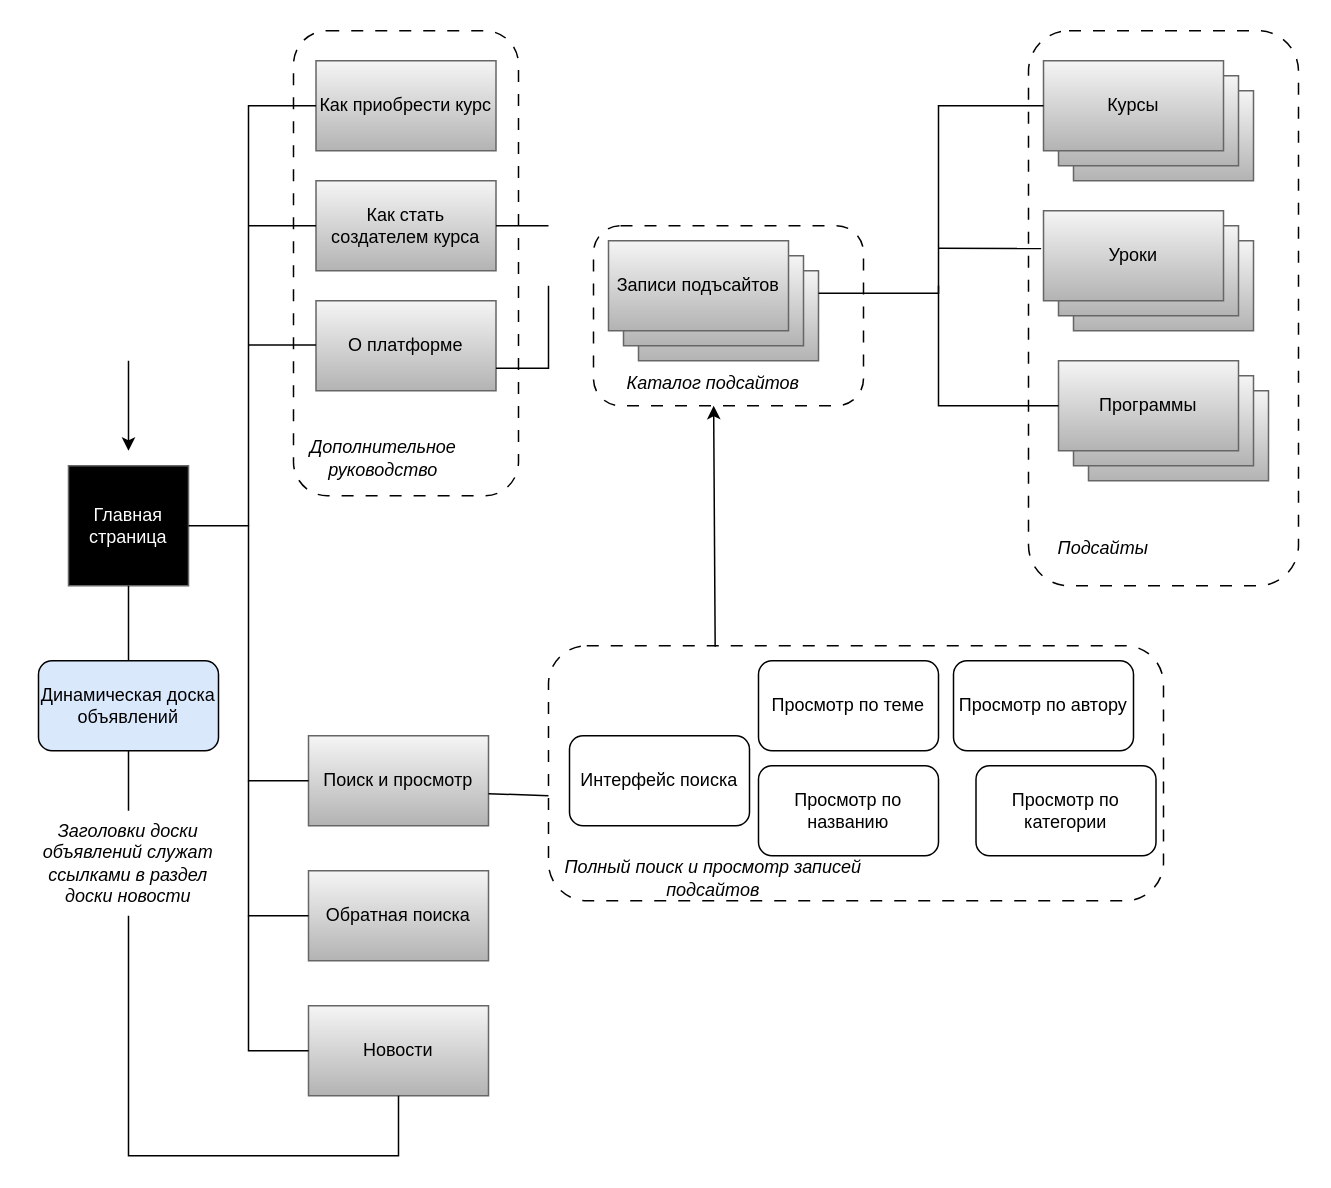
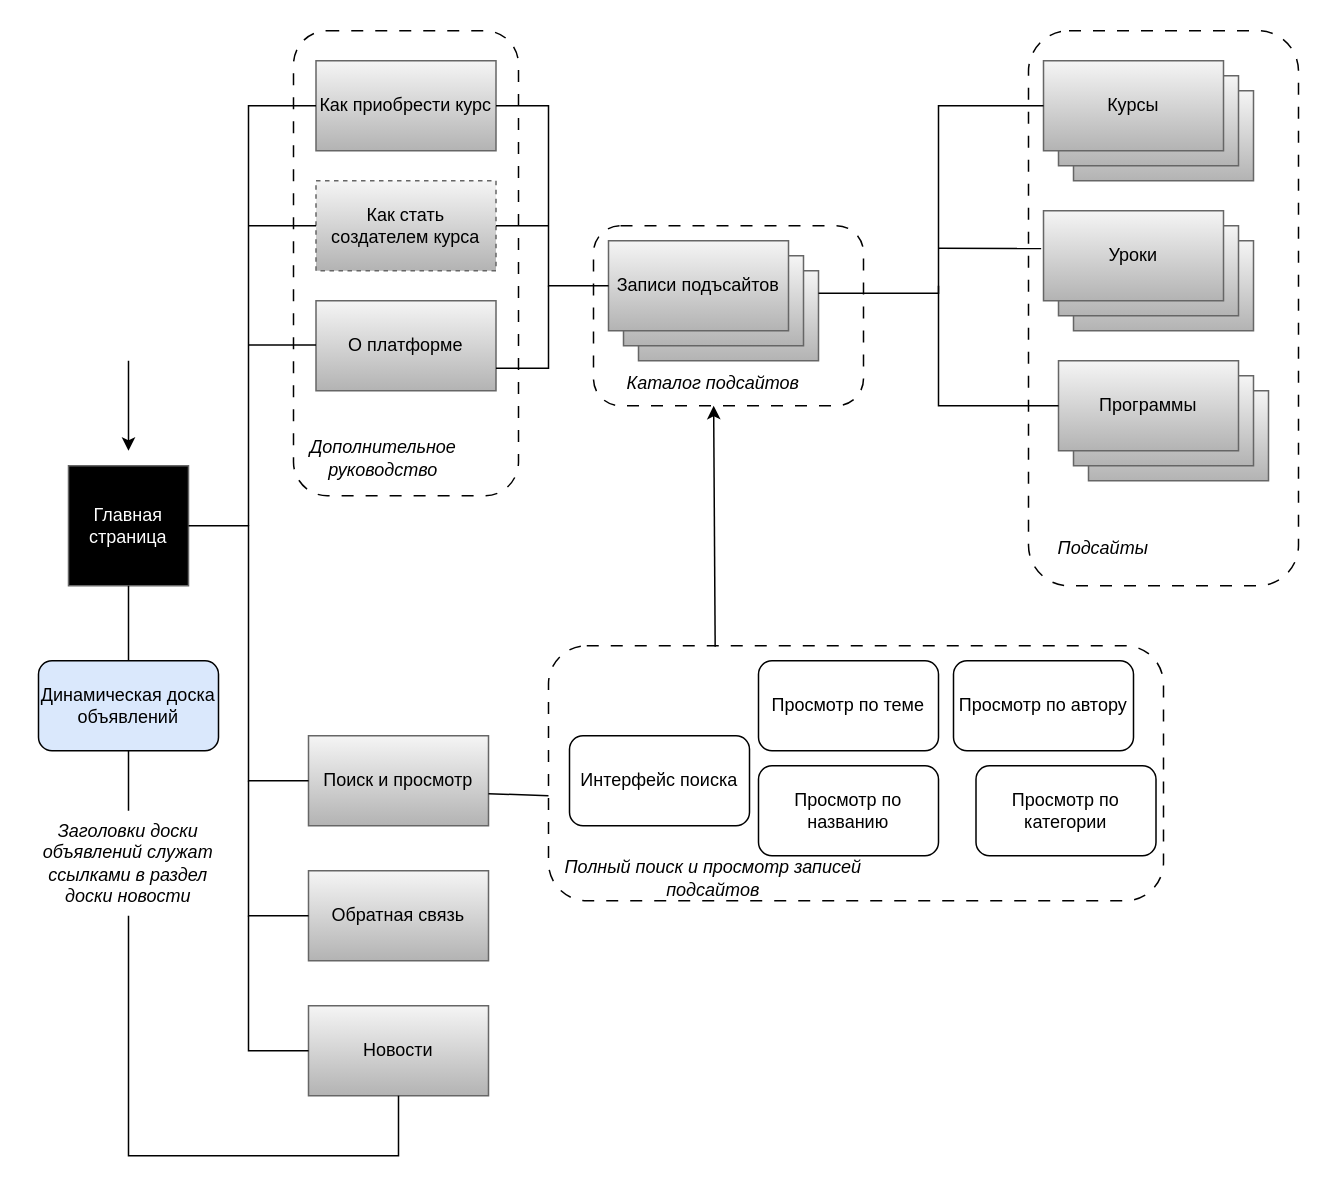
none -> (548, 200)
(406, 226) -> (406, 226)
(398, 916) -> (398, 916)
